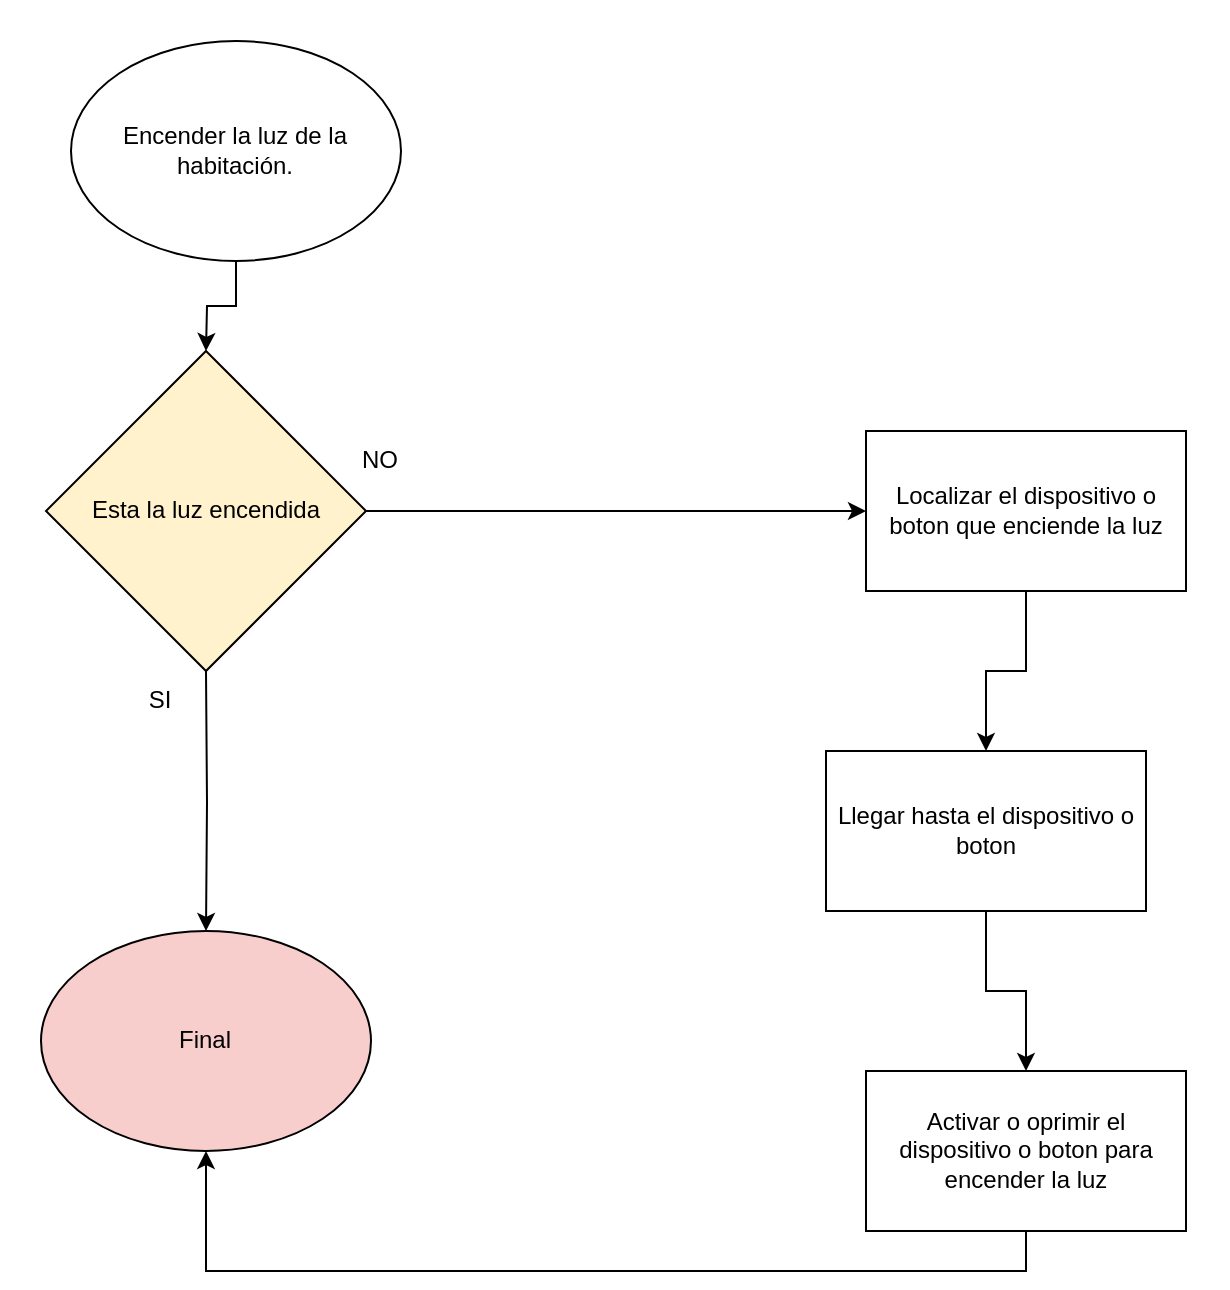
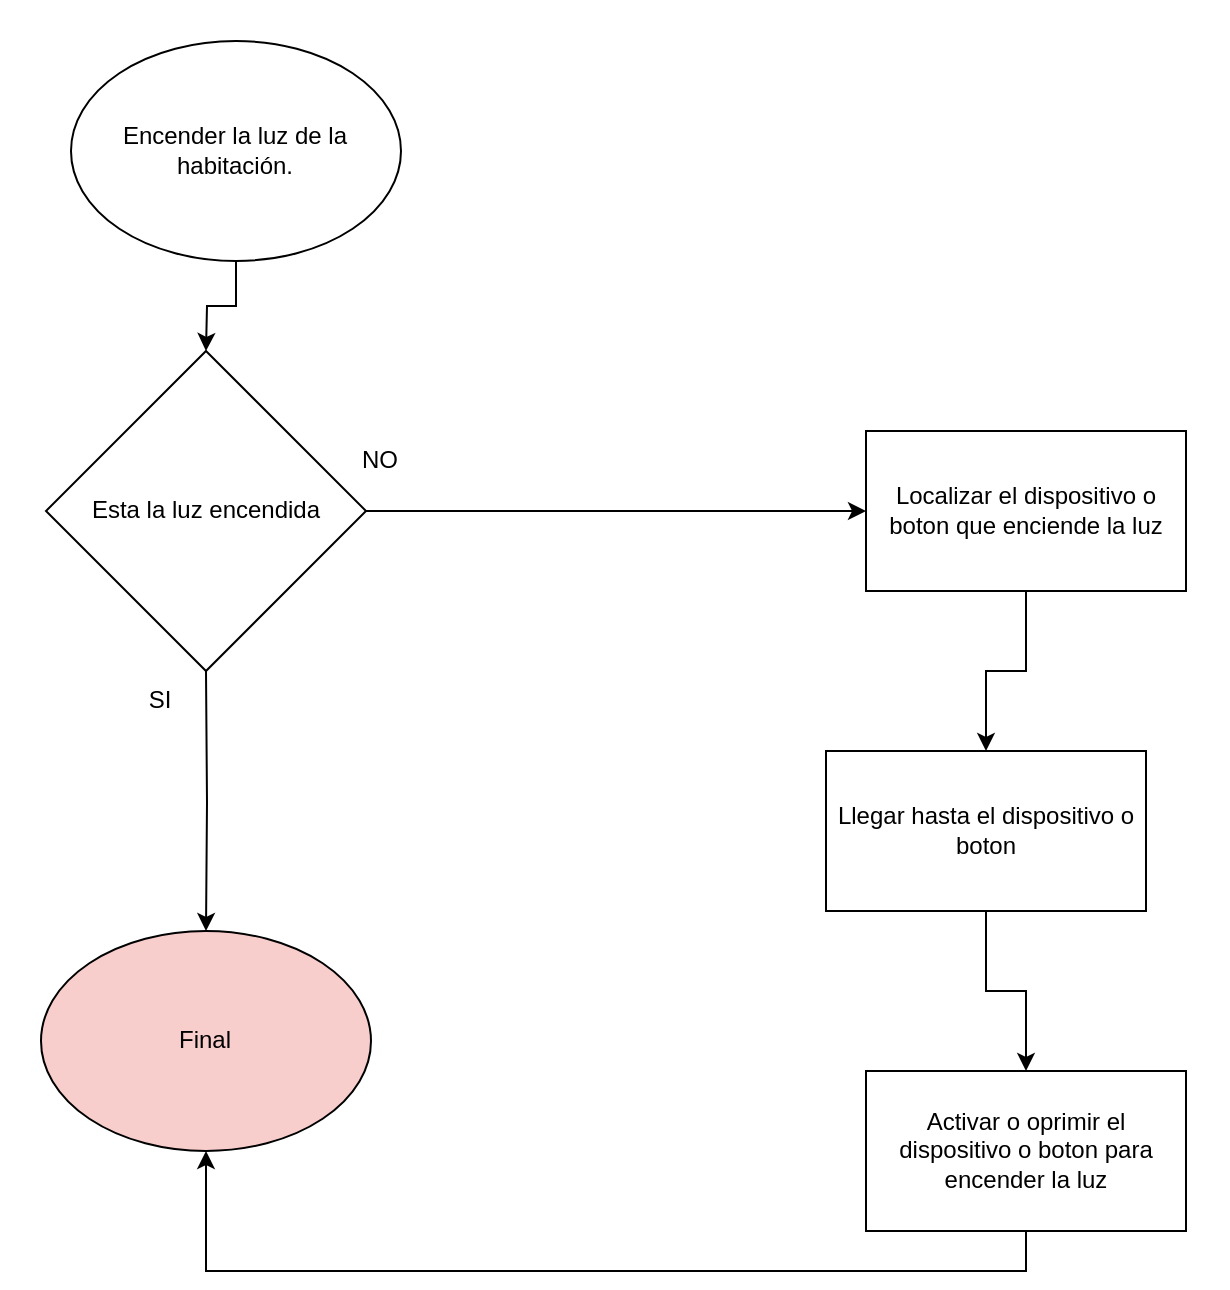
(206, 511) -> (206, 511)
